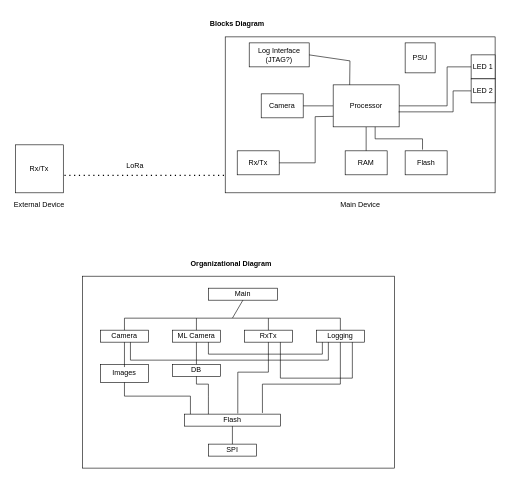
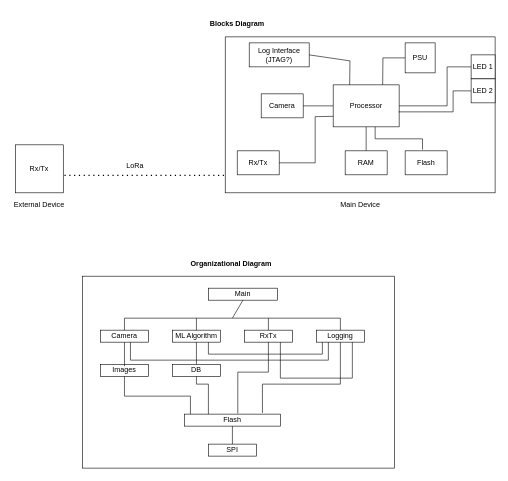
none -> (383, 61)
(197, 336) -> (197, 336)
(125, 374) -> (125, 371)
